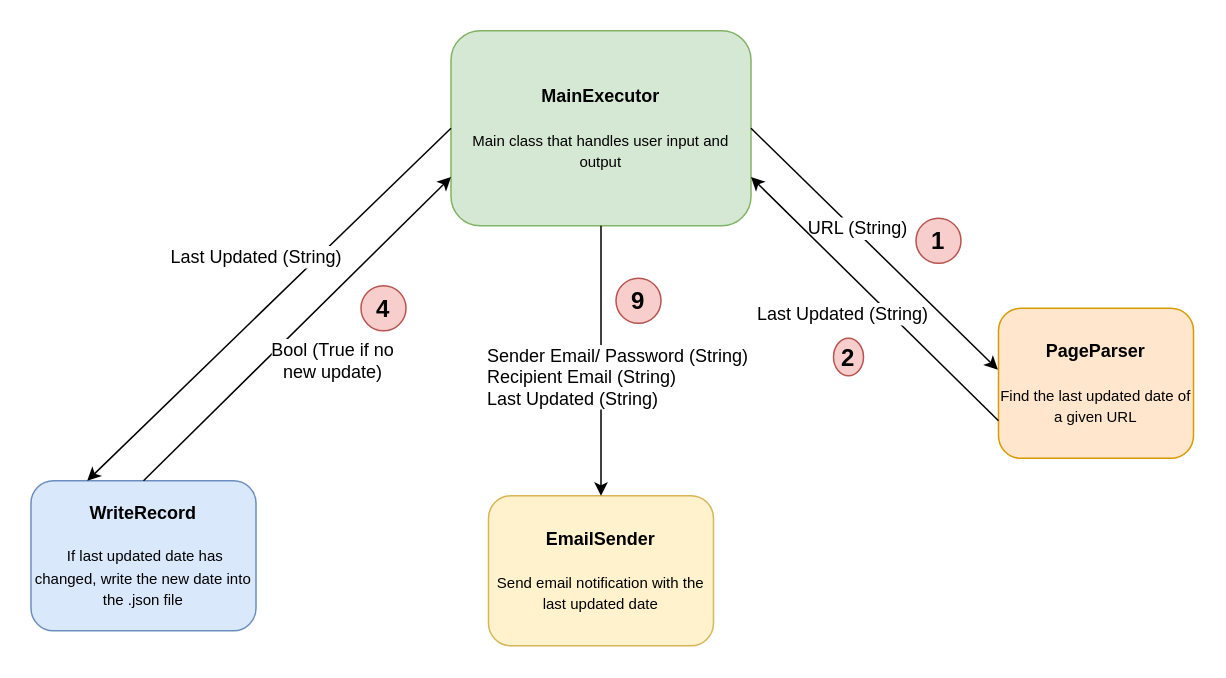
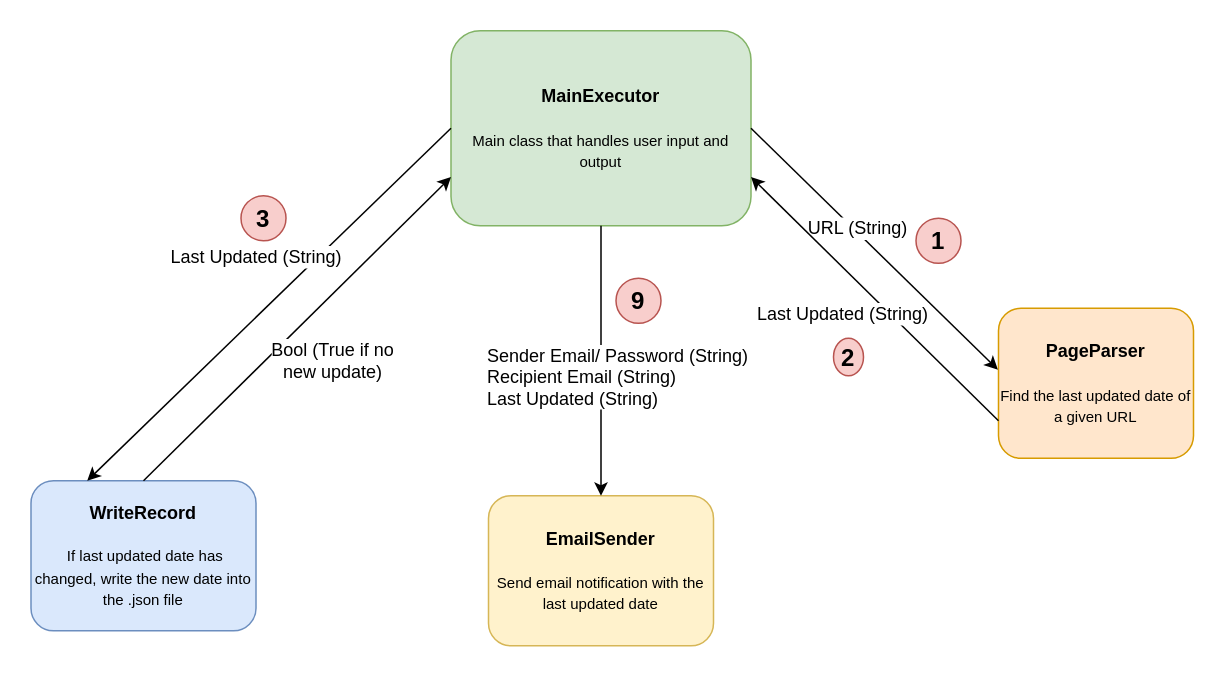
none -> (263, 218)
(383, 308) -> none
